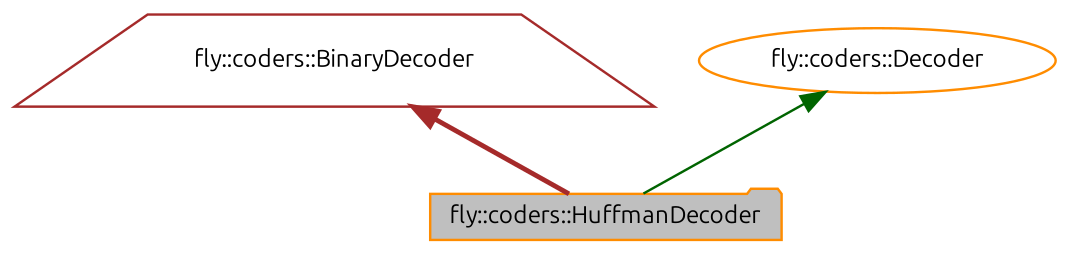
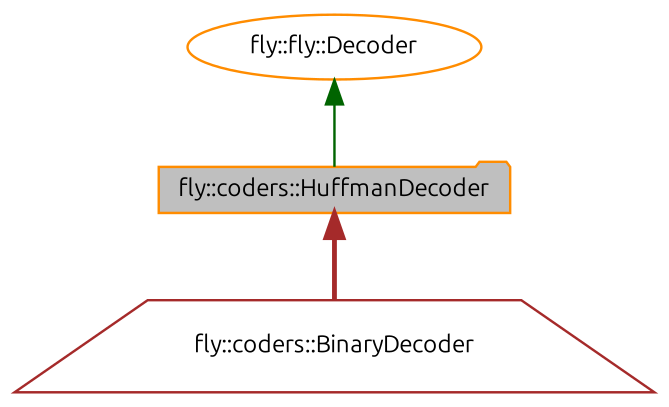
(877, 61) -> (334, 47)
(502, 156) -> (334, 269)
